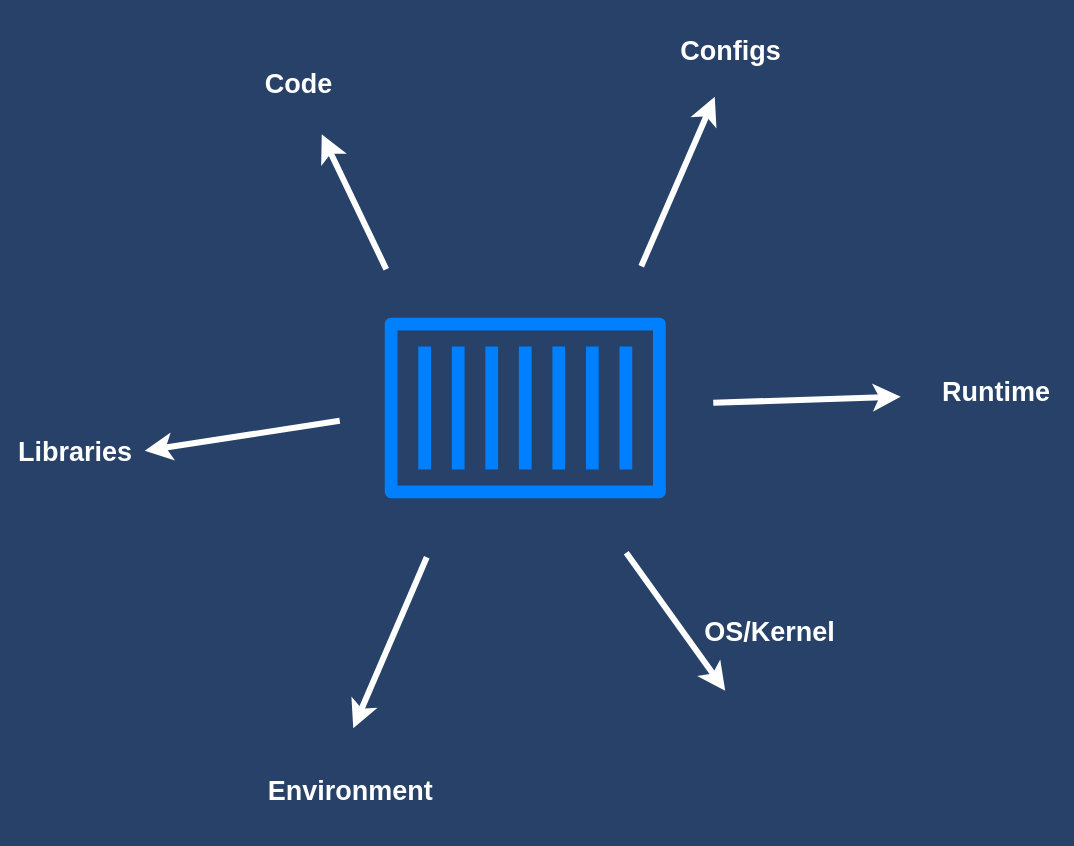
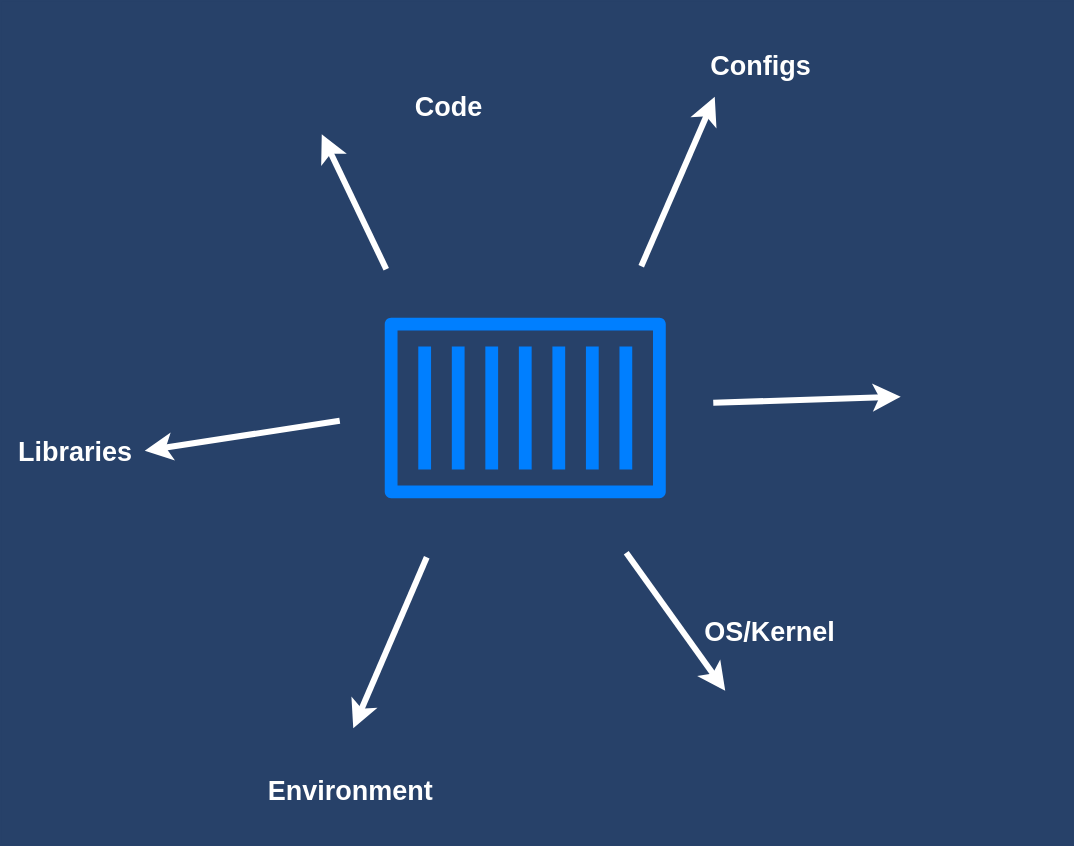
(731, 51) -> (761, 66)
(299, 85) -> (449, 107)
(997, 392) -> none
